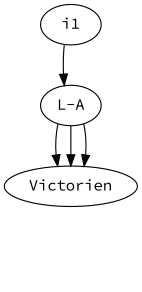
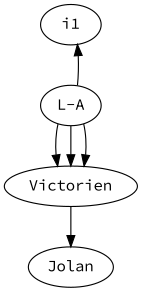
(63, 59) -> (78, 71)
none -> (71, 267)
